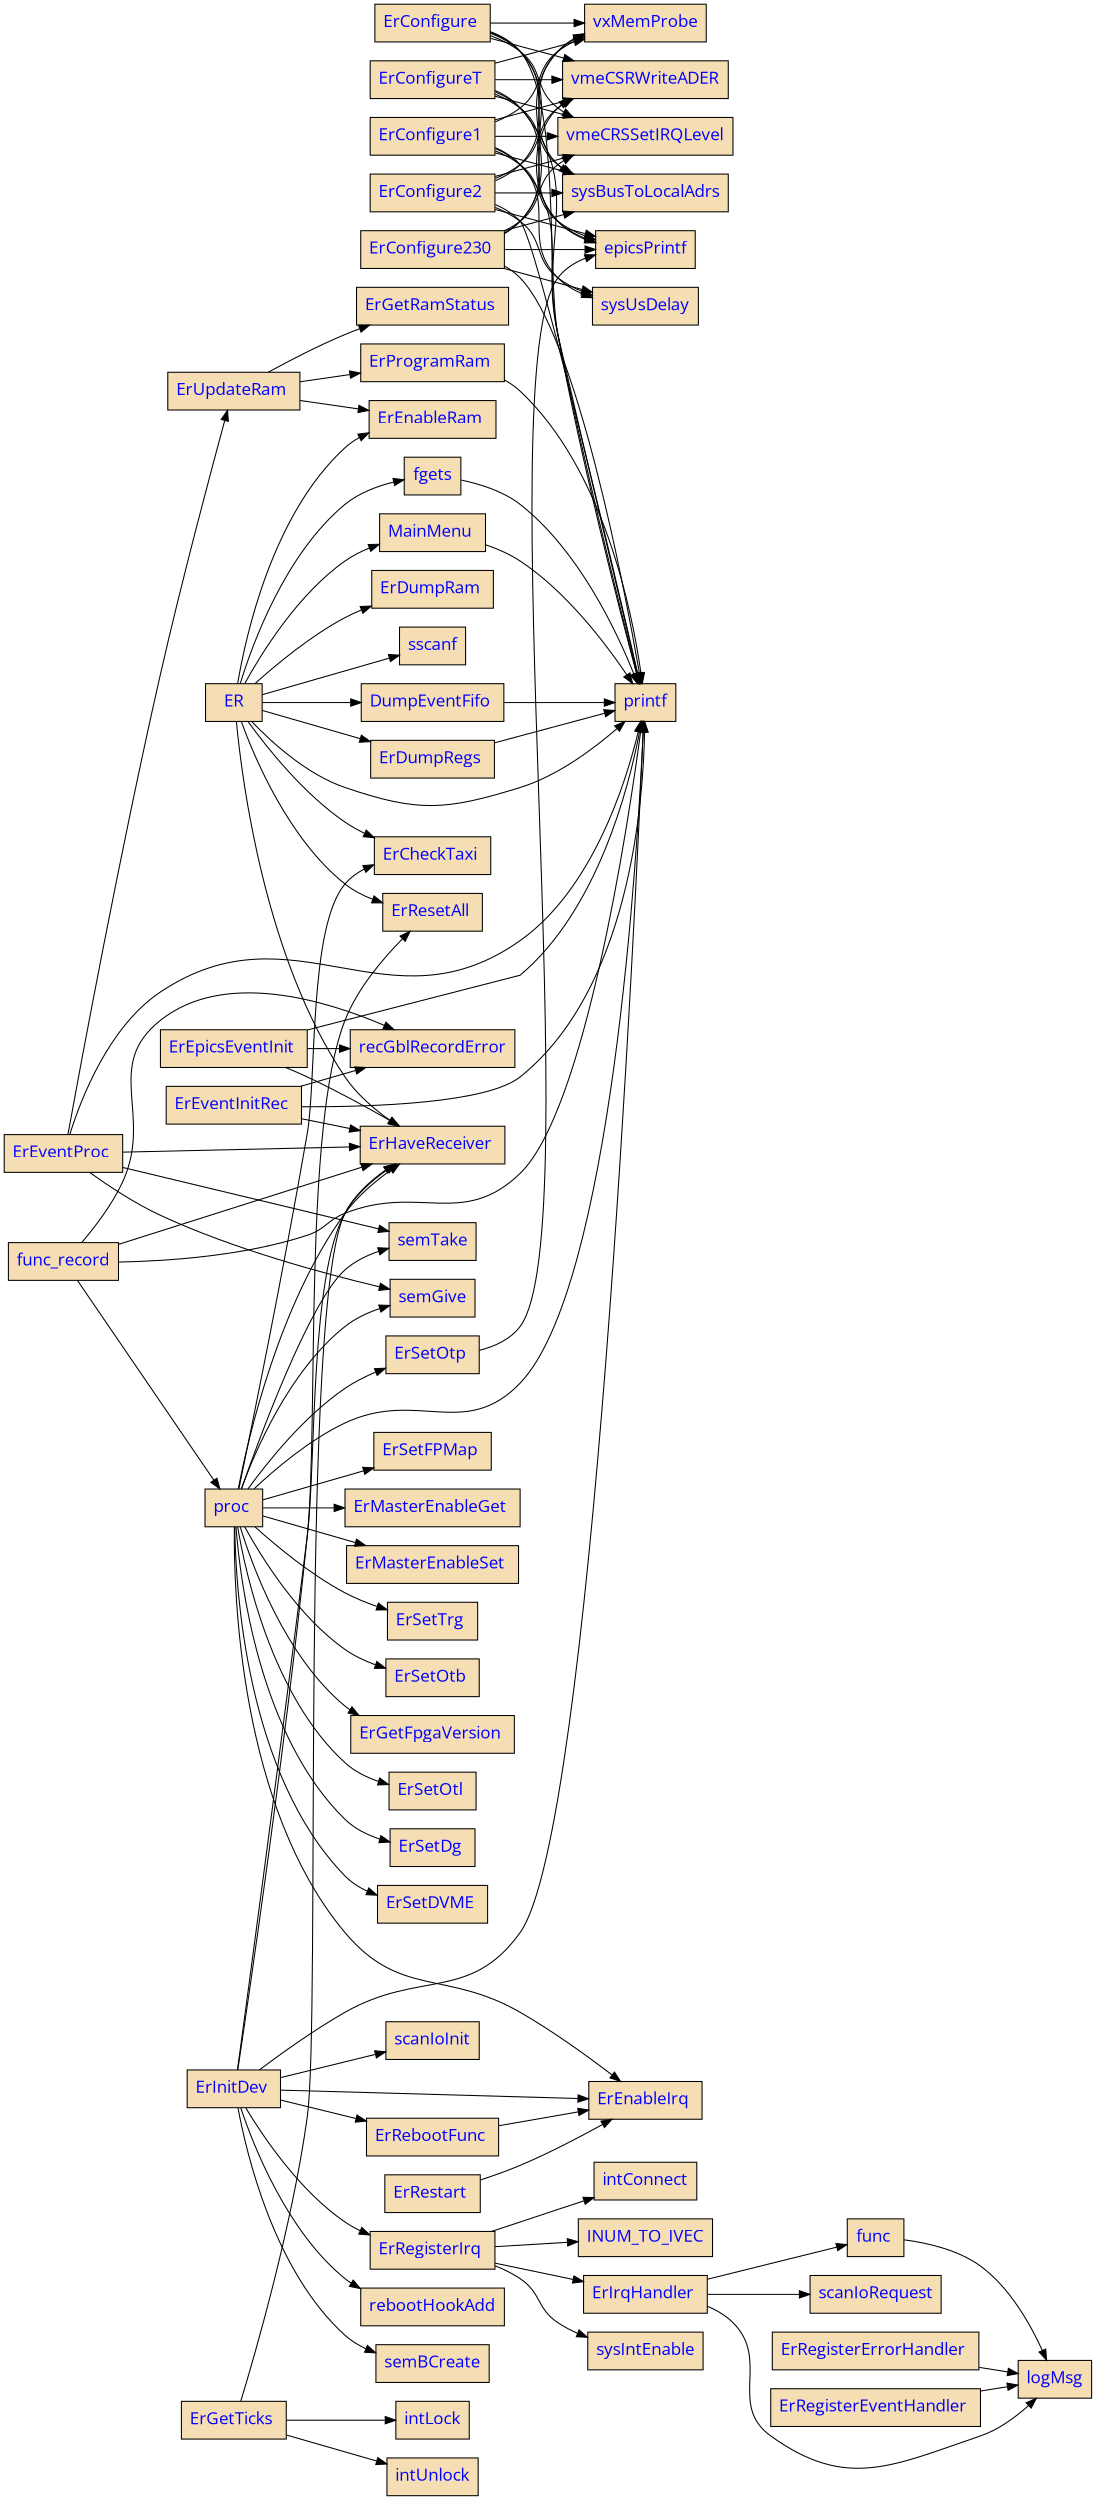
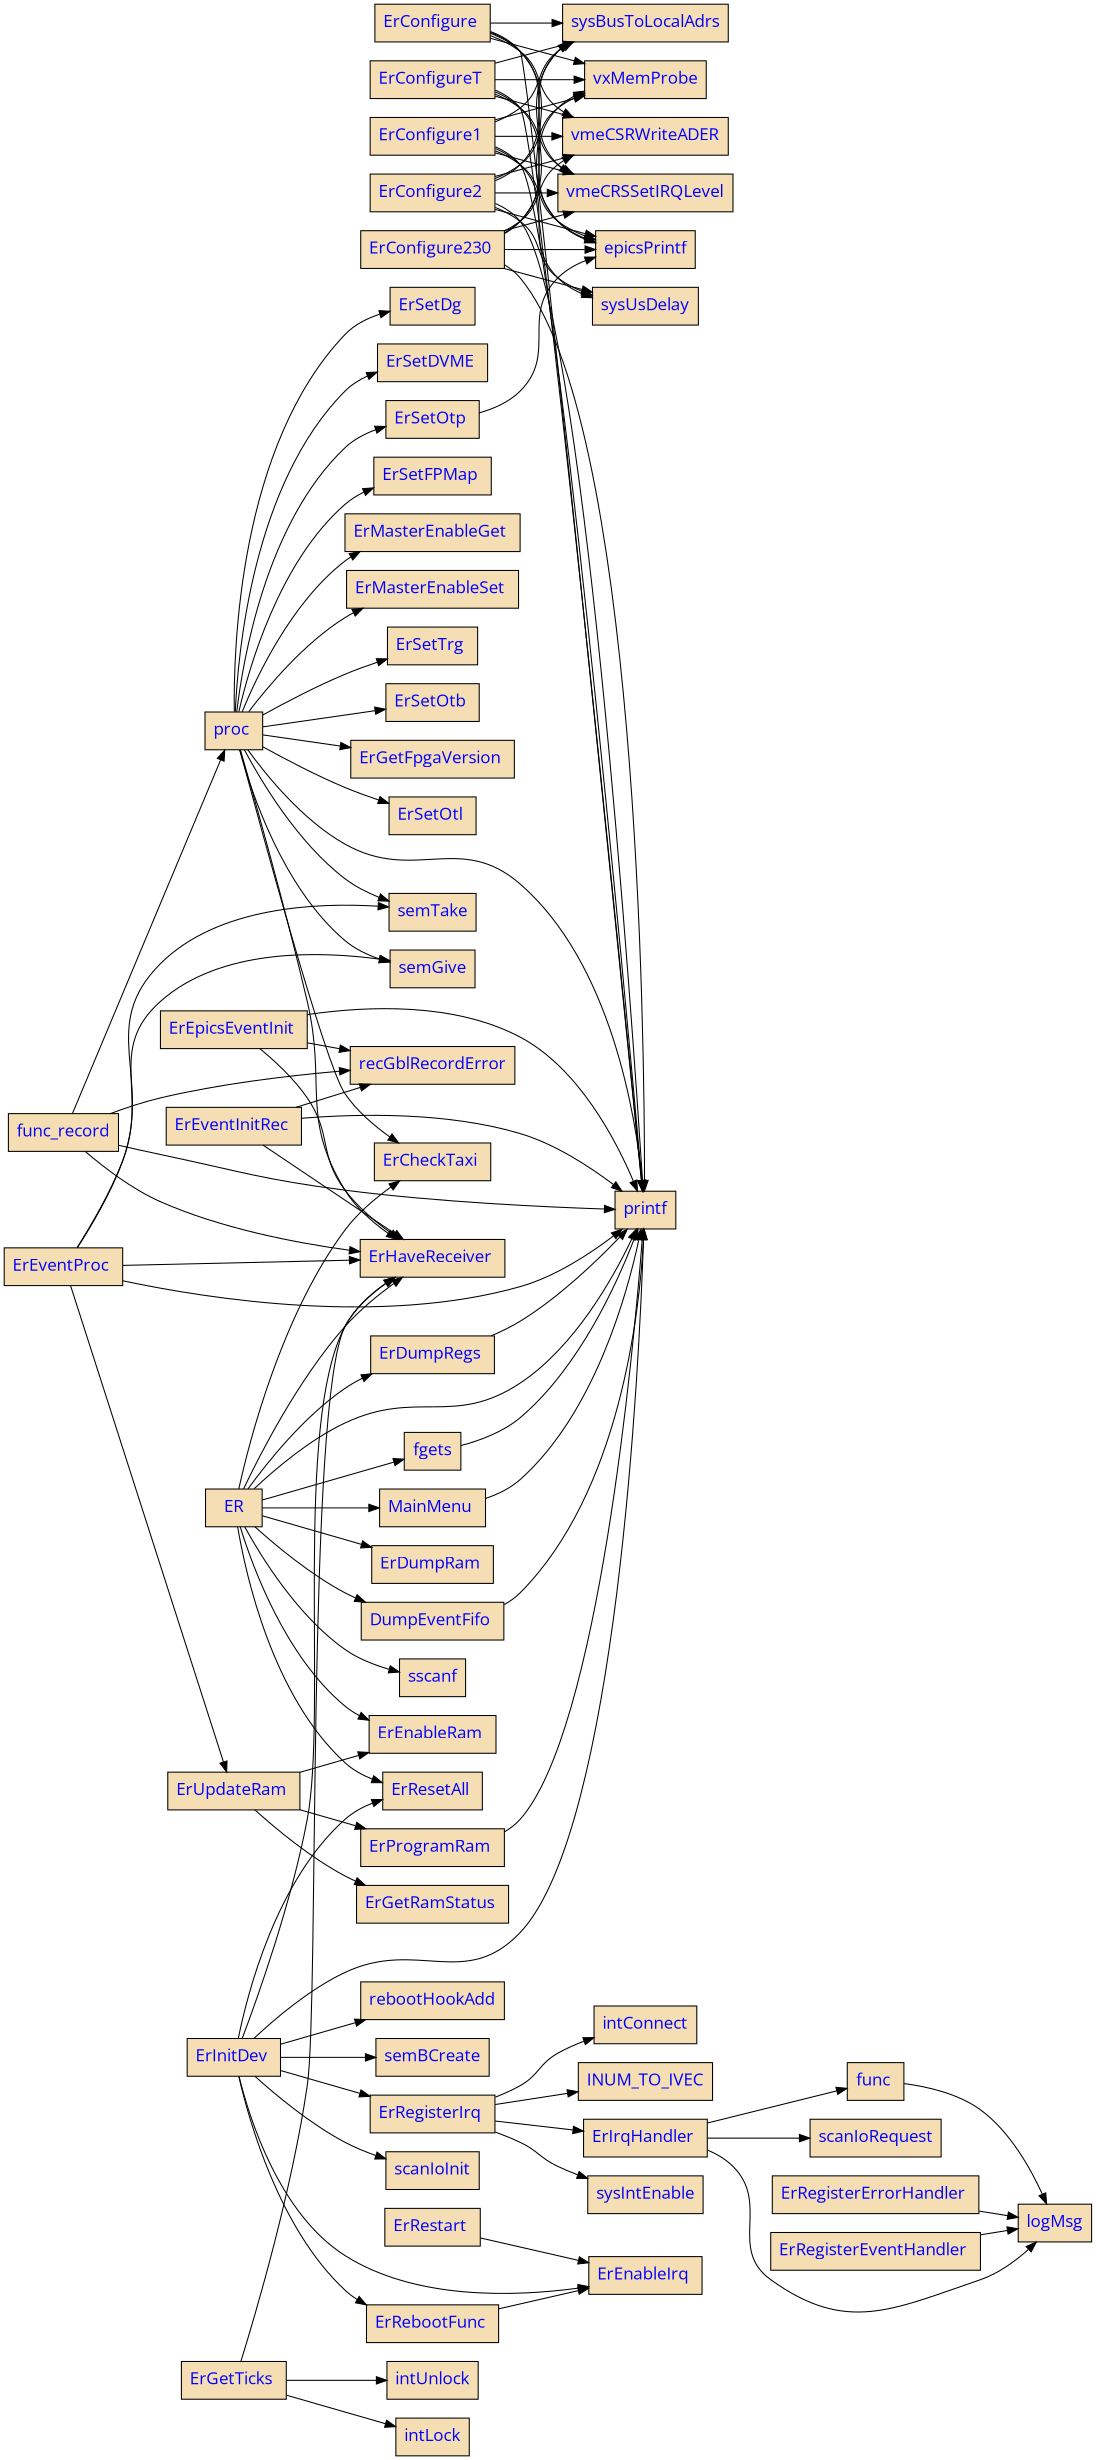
(303, 1866) -> none
